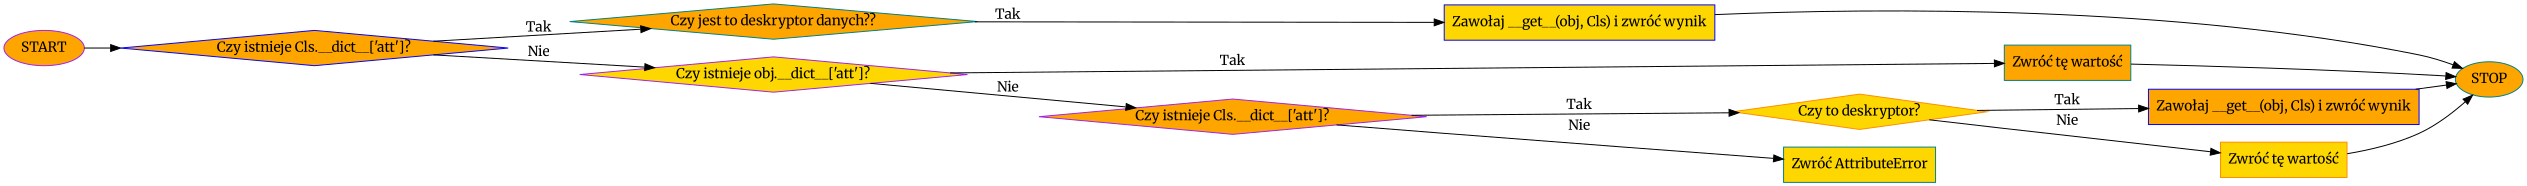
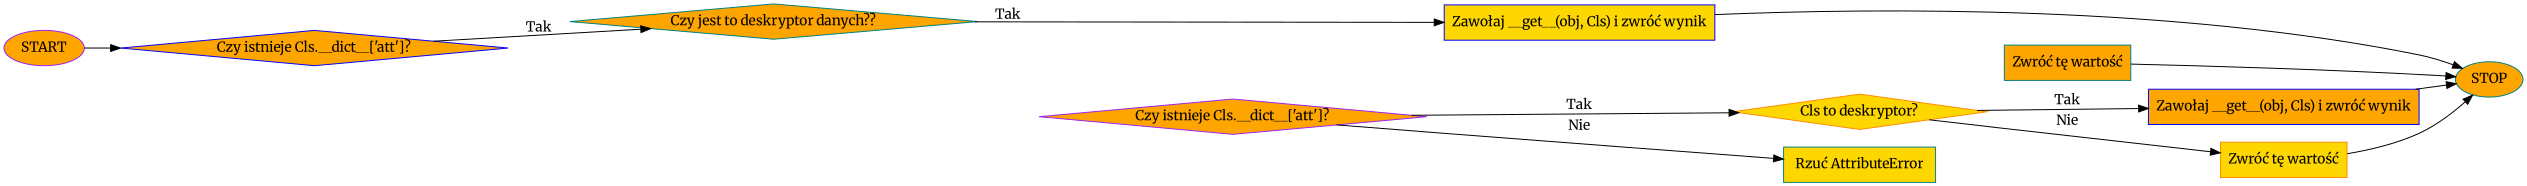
(774, 75) -> none
(1860, 112) -> (1860, 112)
(1860, 165) -> (1860, 165)
